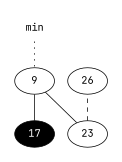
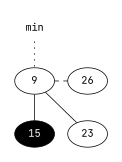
(88, 108) -> (61, 81)
(35, 134) -> (35, 134)
